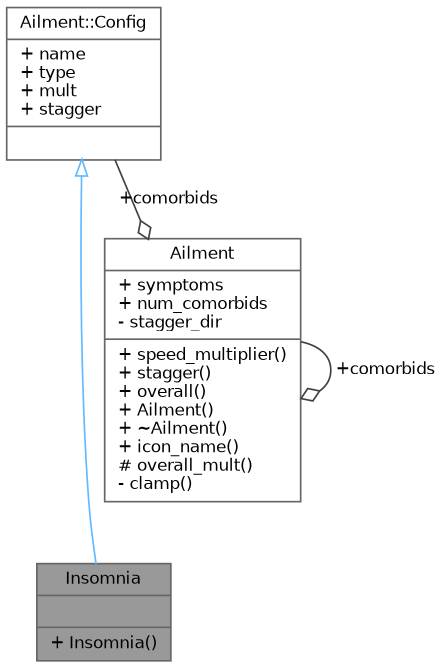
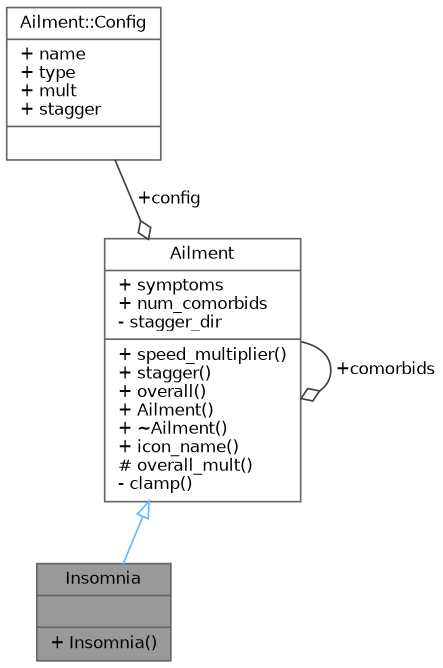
(167, 199) -> (167, 199)
(82, 370) -> (133, 540)
